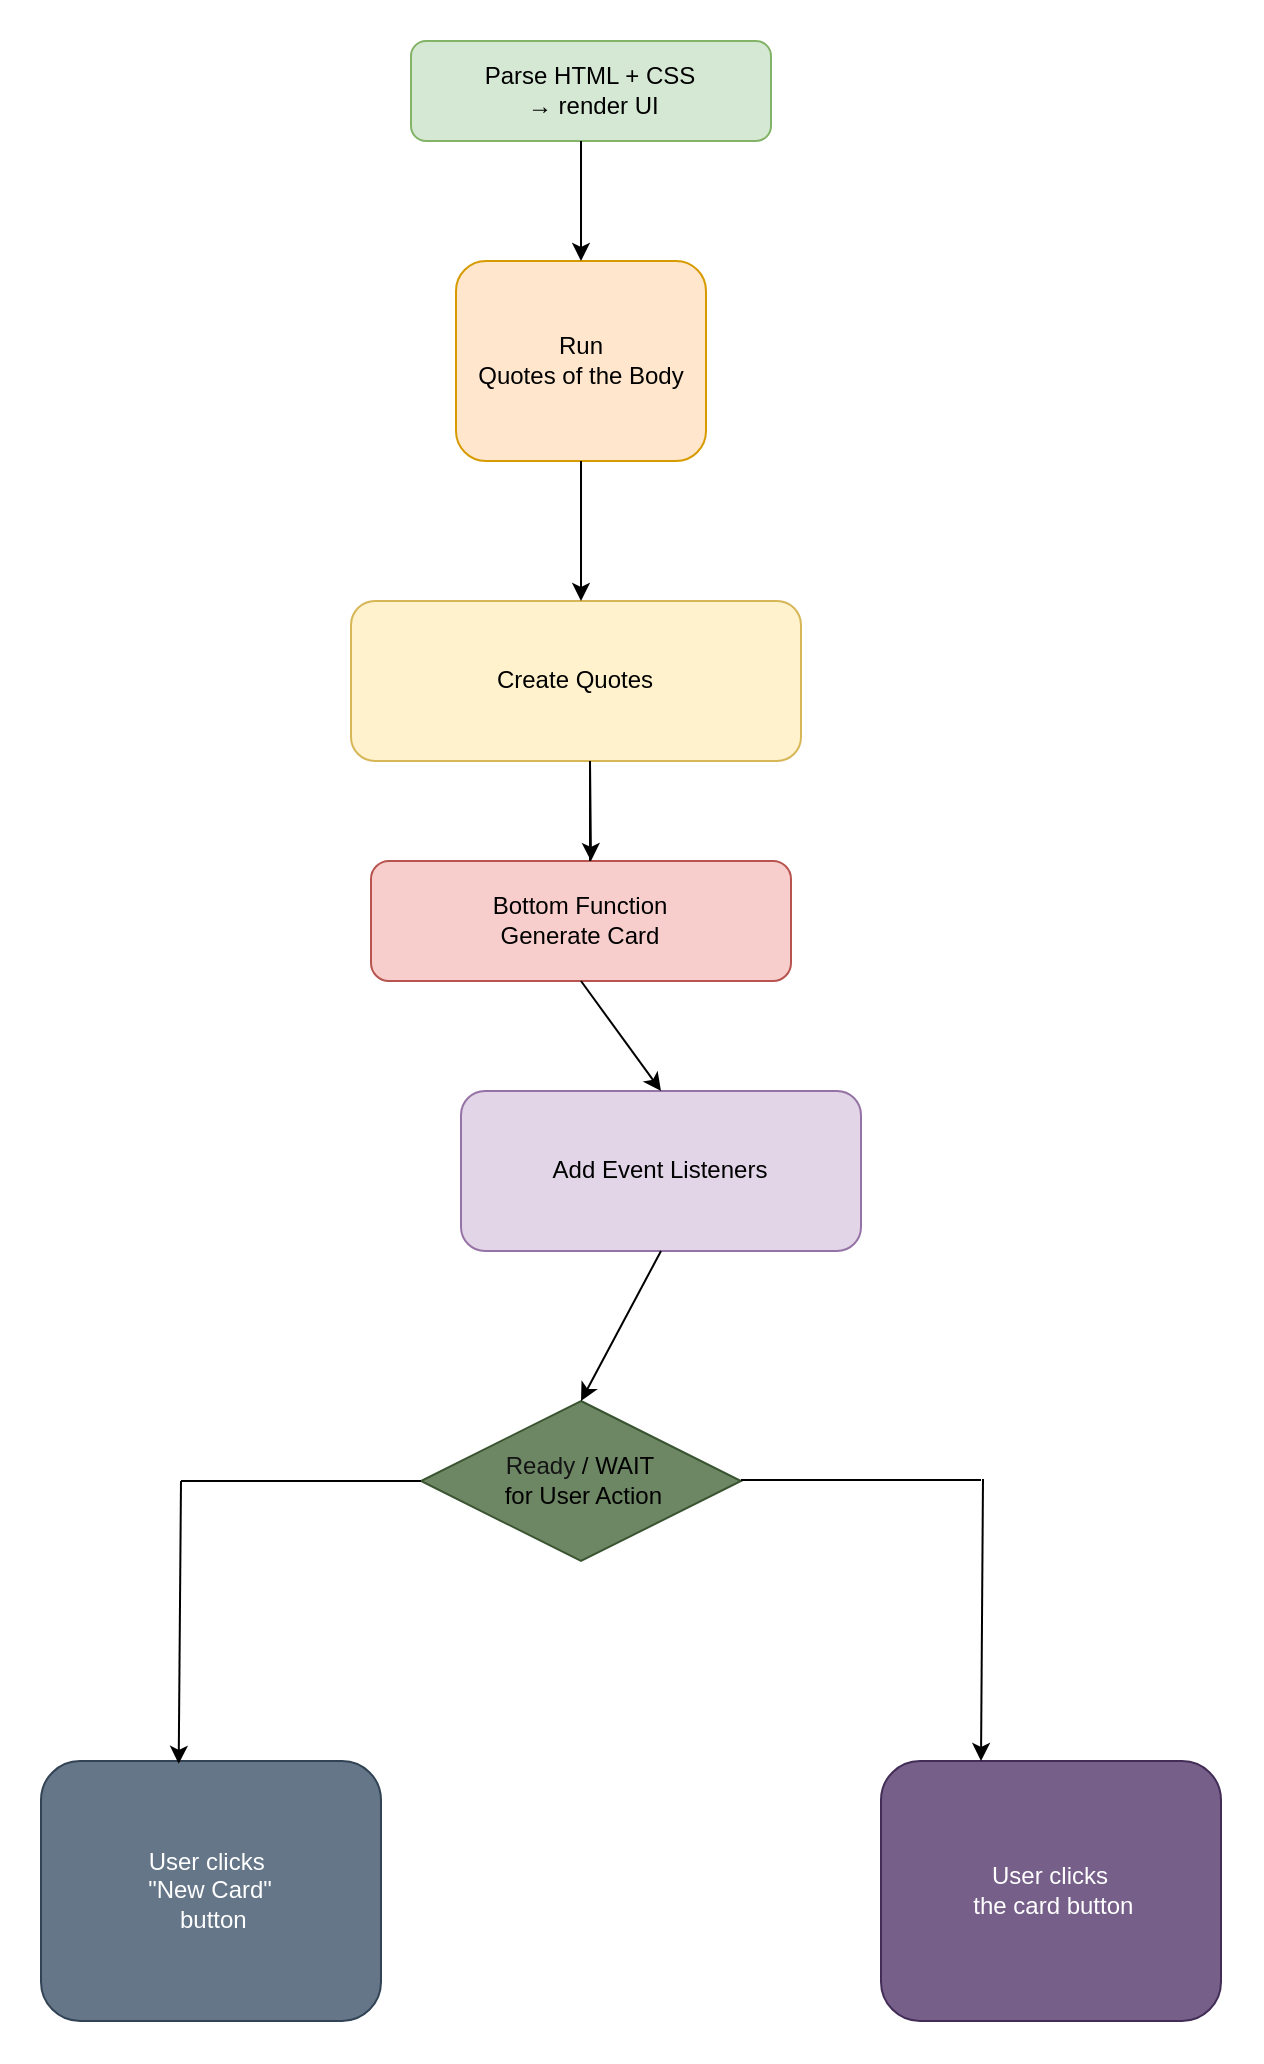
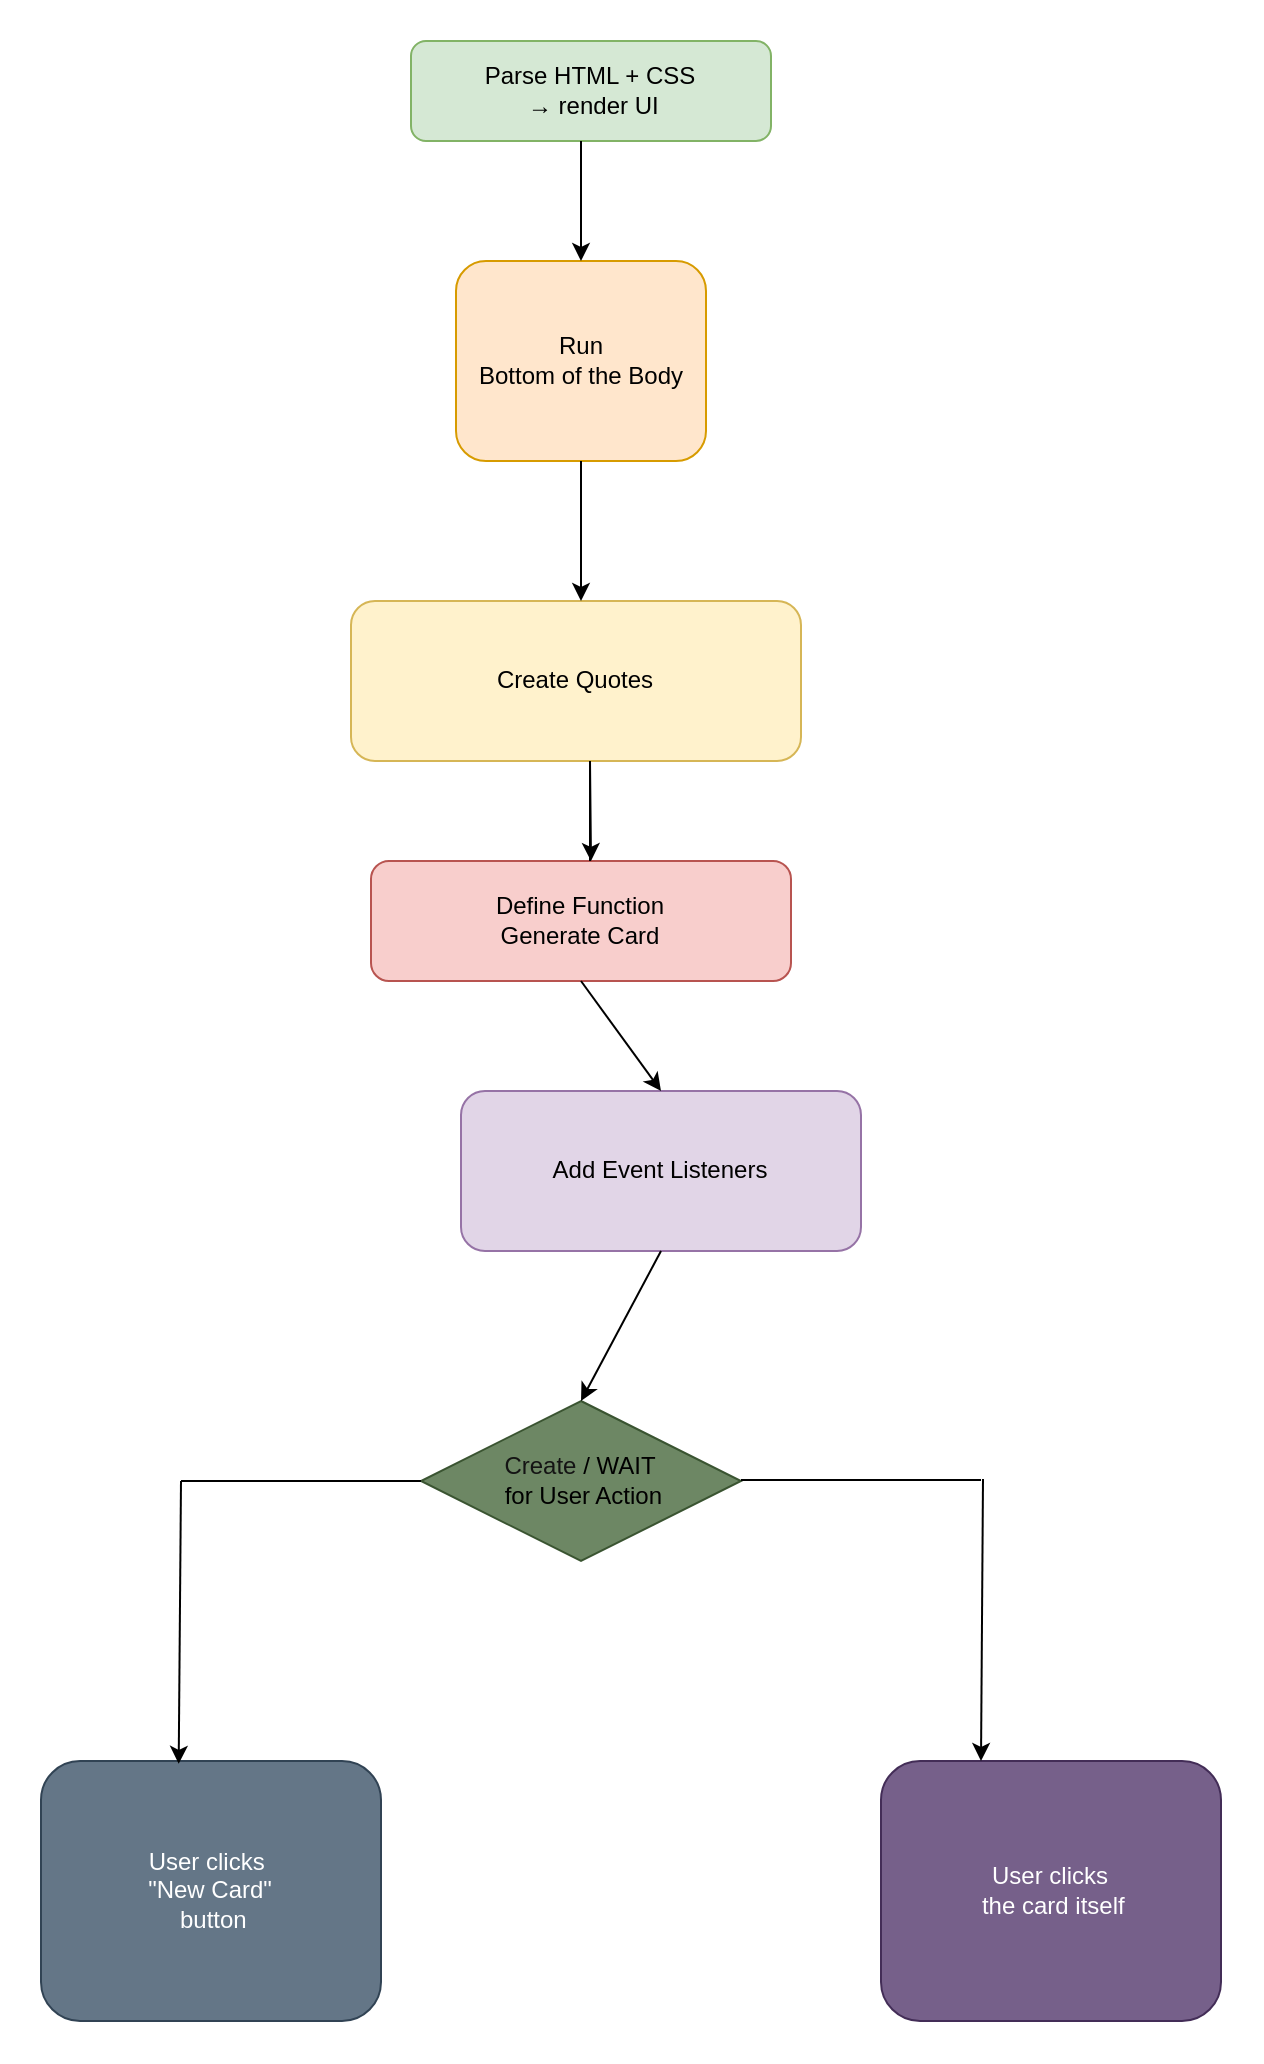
(582, 361) -> (582, 361)
(581, 921) -> (581, 921)
(581, 1481) -> (581, 1481)
(1051, 1891) -> (1051, 1891)
